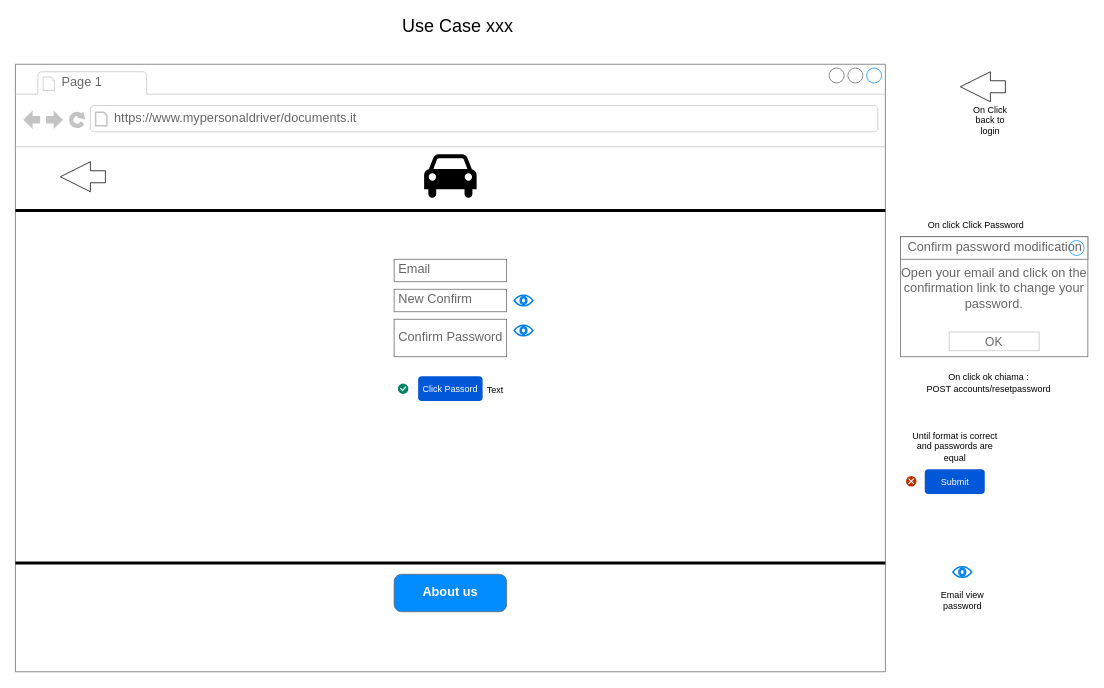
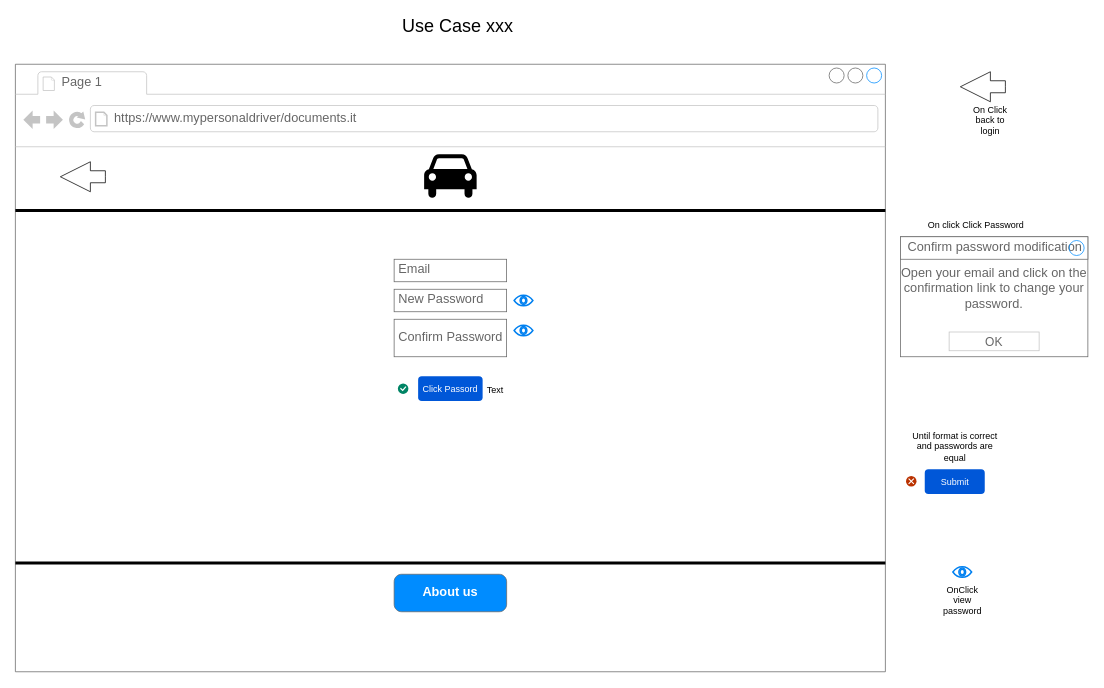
(435, 300) -> (440, 300)
(989, 383) -> none
(963, 600) -> (963, 600)
